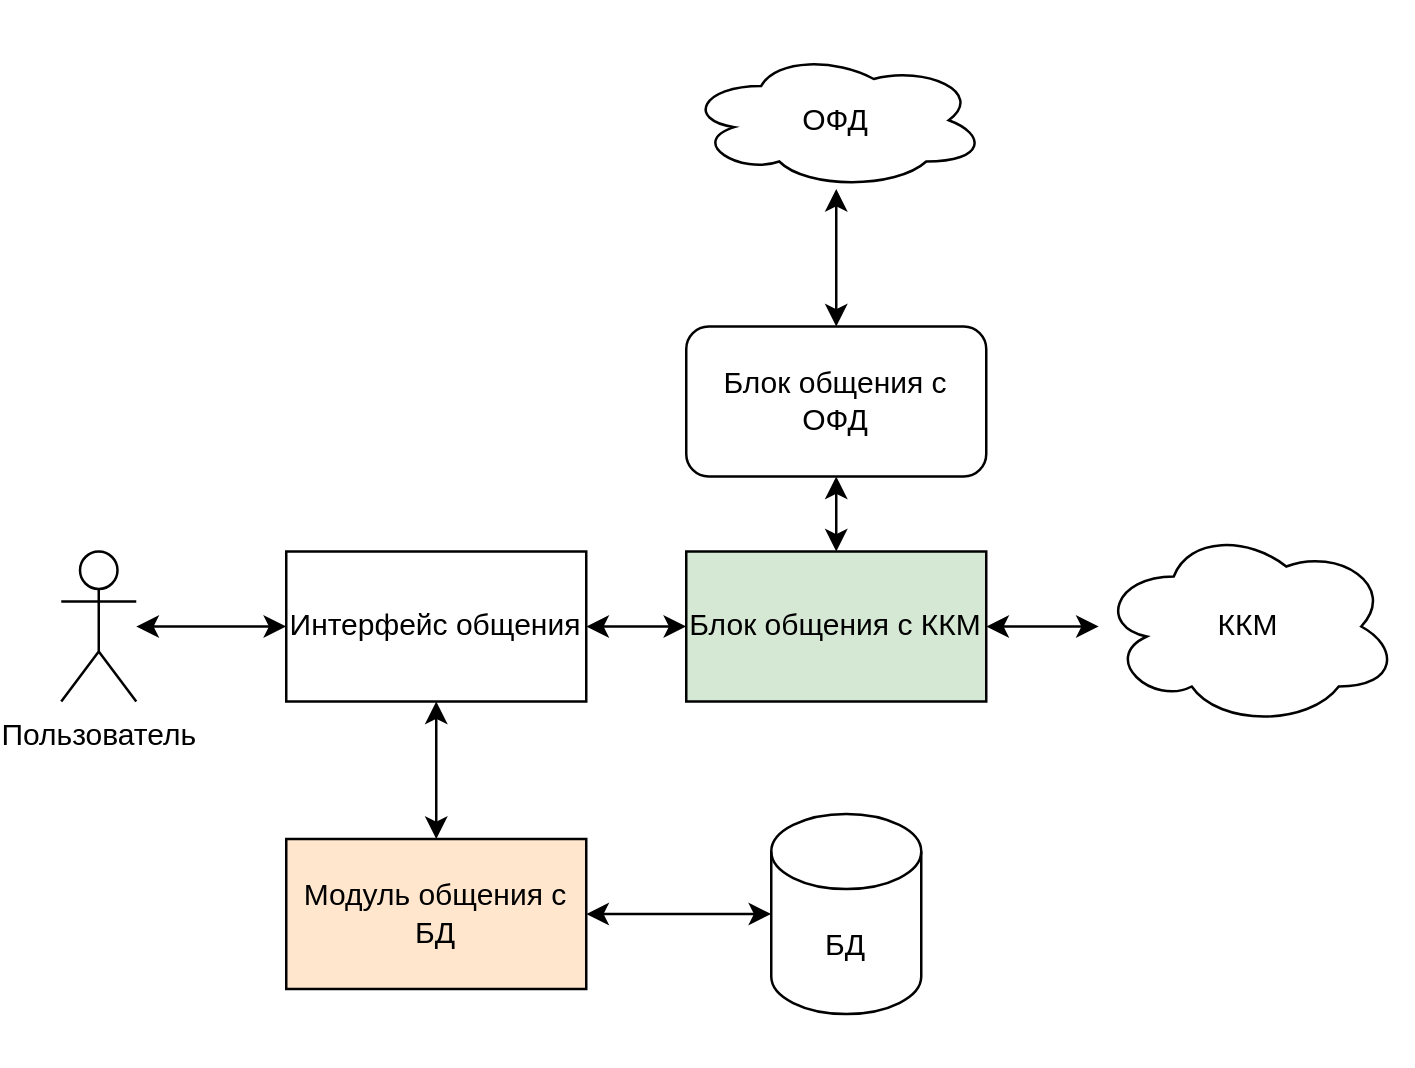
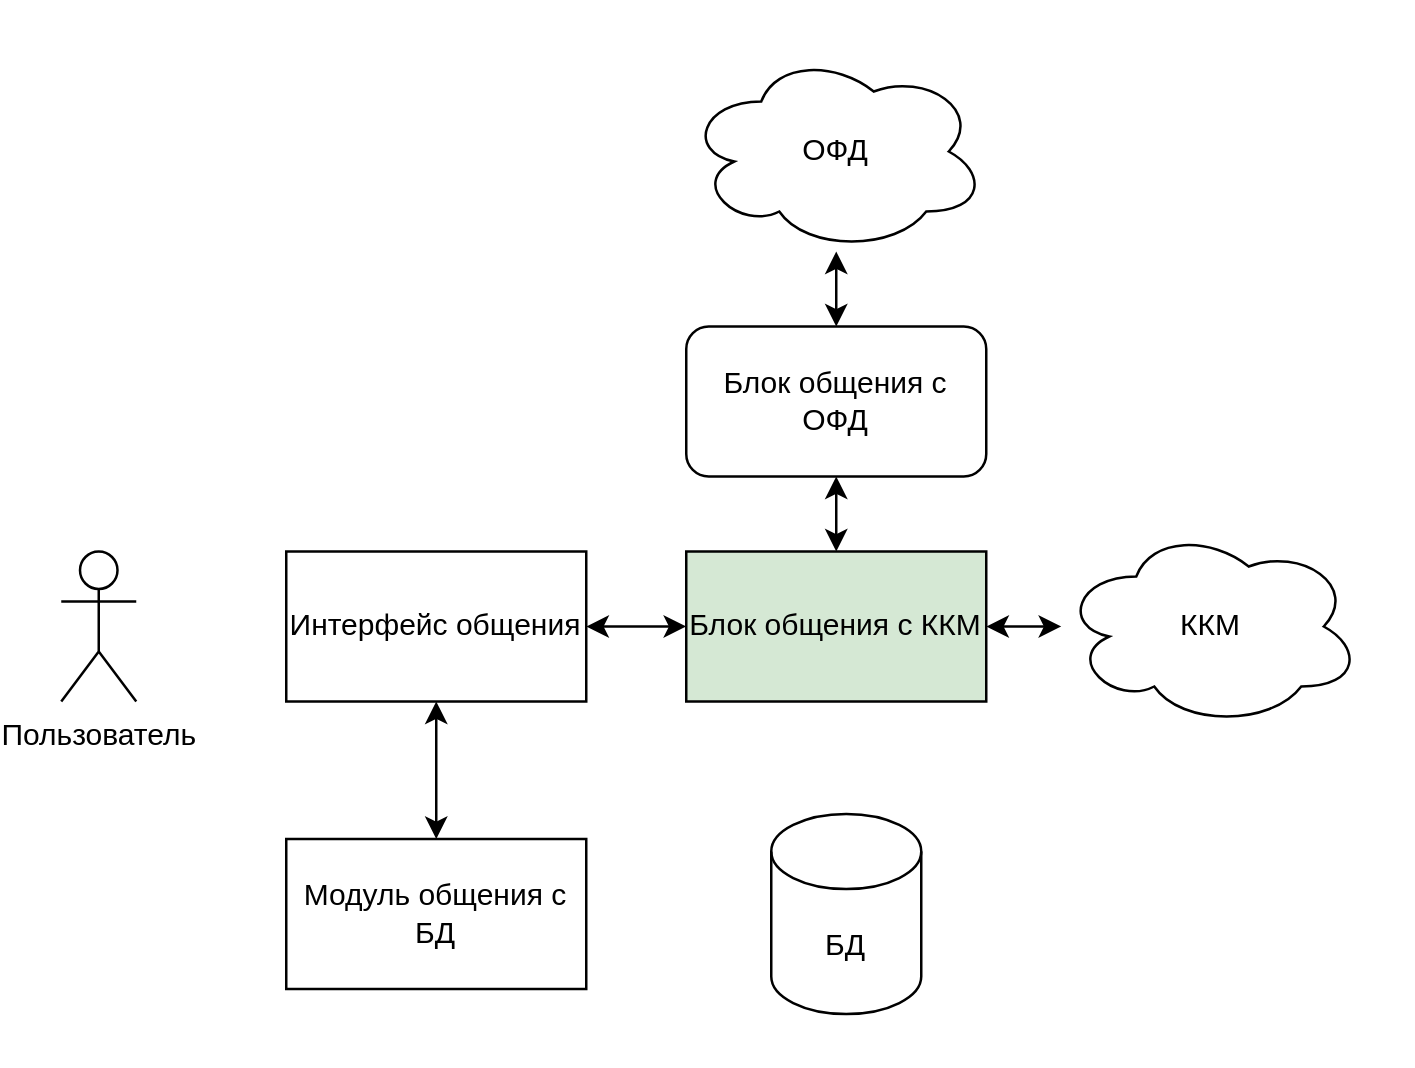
(836, 120) -> (836, 151)
(211, 626) -> none
(1249, 626) -> (1211, 626)
(436, 914) -> (436, 914)
(678, 914) -> none
